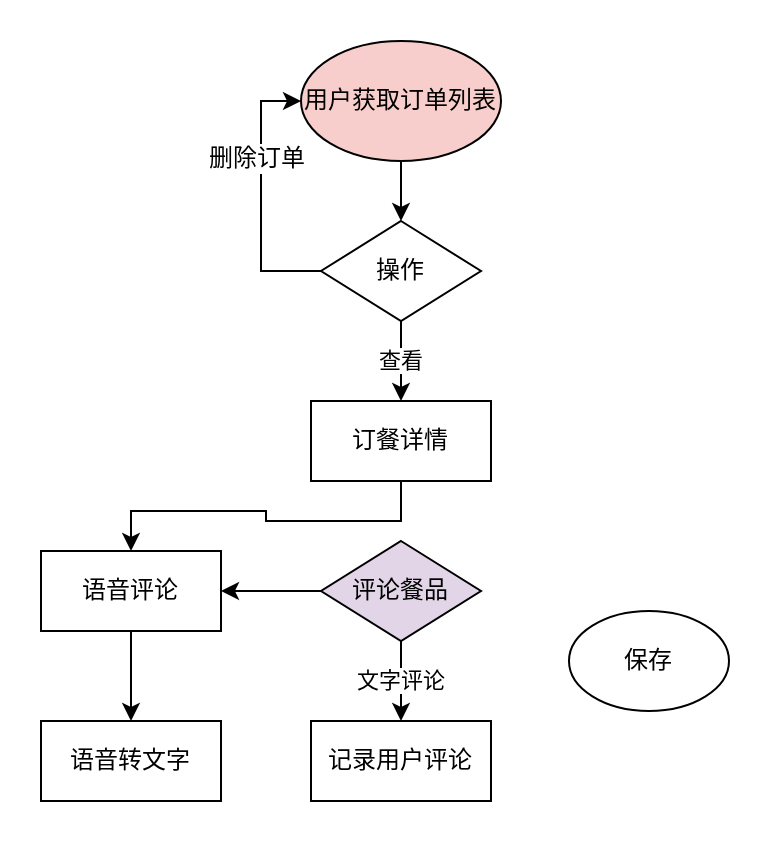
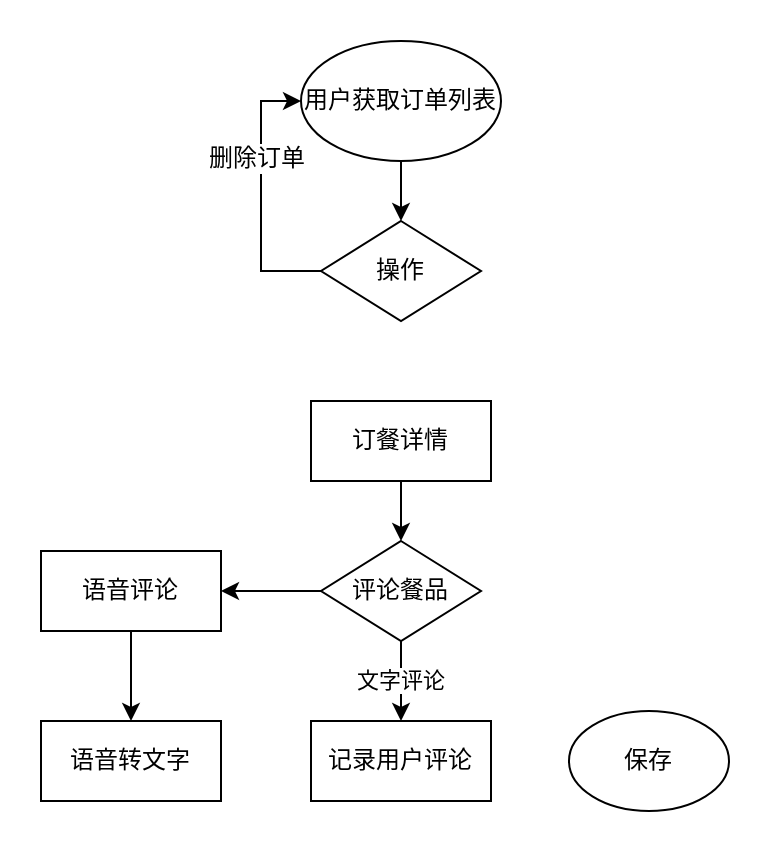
(401, 101) -> (401, 101)
(401, 354) -> none
(259, 511) -> (401, 523)
(401, 591) -> (401, 591)
(649, 661) -> (649, 761)
